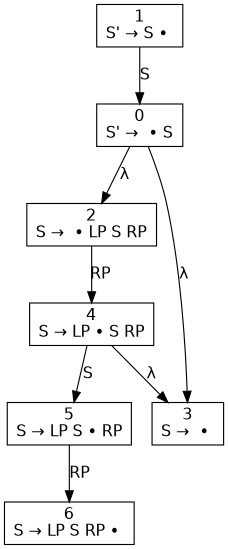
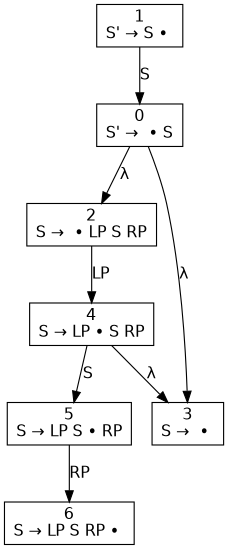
(101, 274) -> (101, 274)
